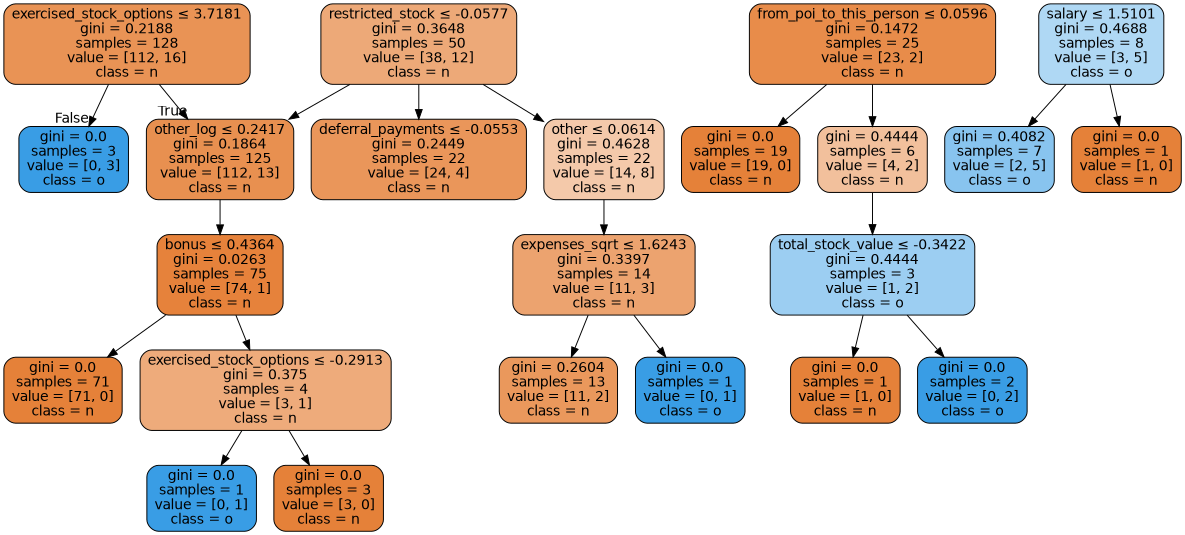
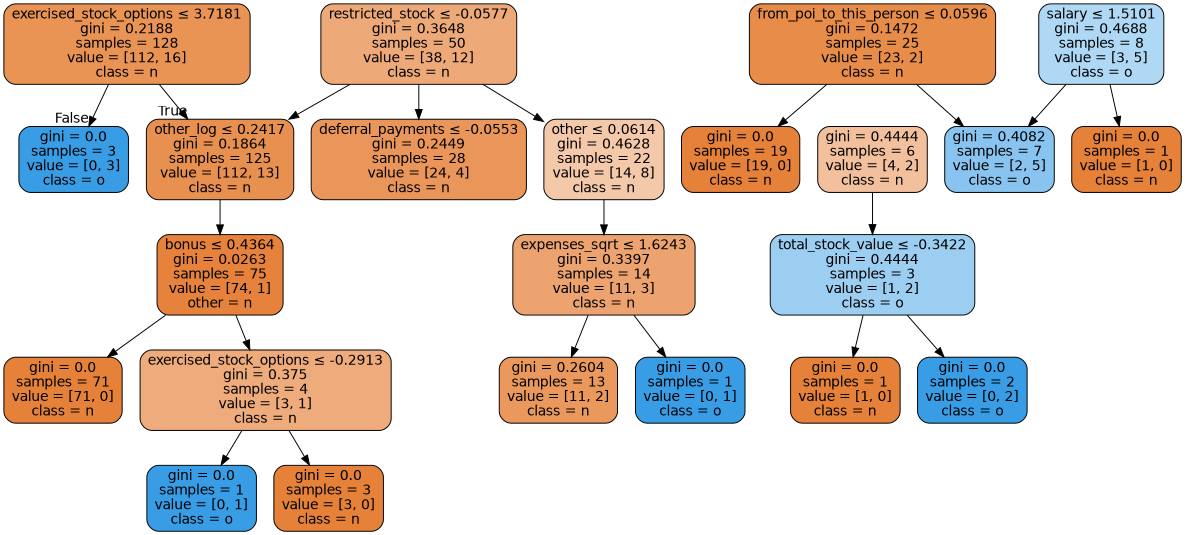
(872, 100) -> (936, 102)
(419, 159) -> (419, 159)
(220, 303) -> (220, 303)
